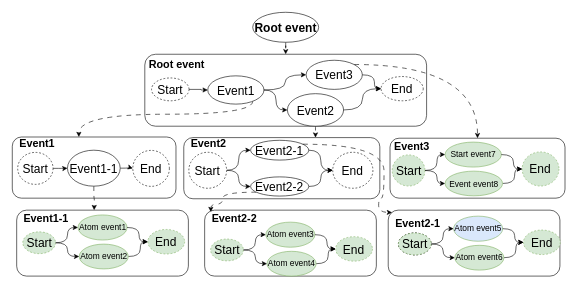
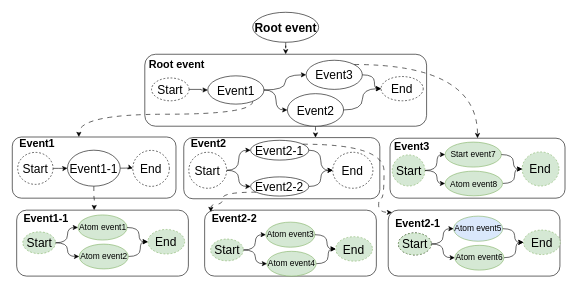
(474, 184) -> (474, 184)
